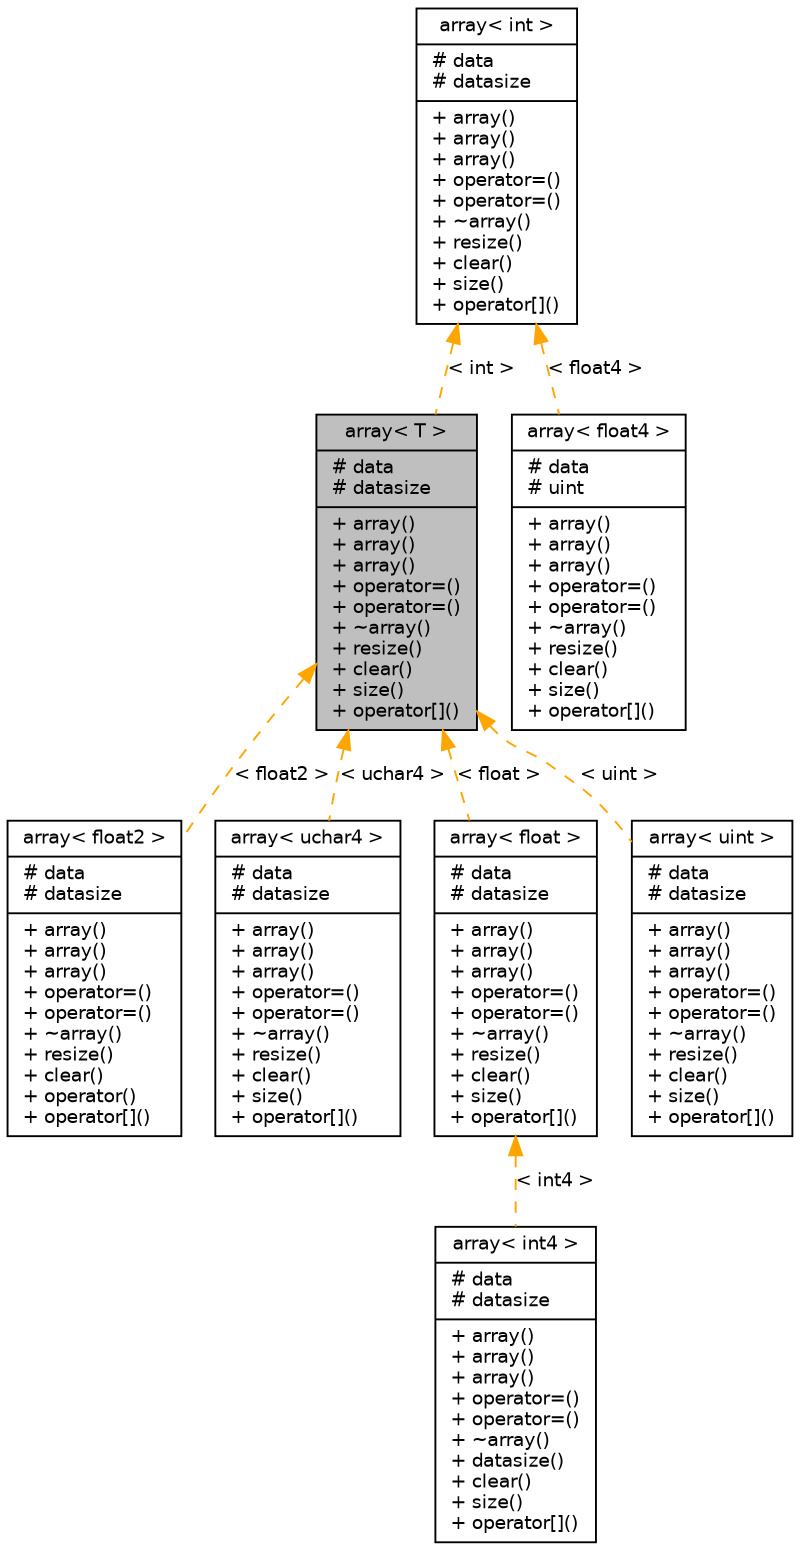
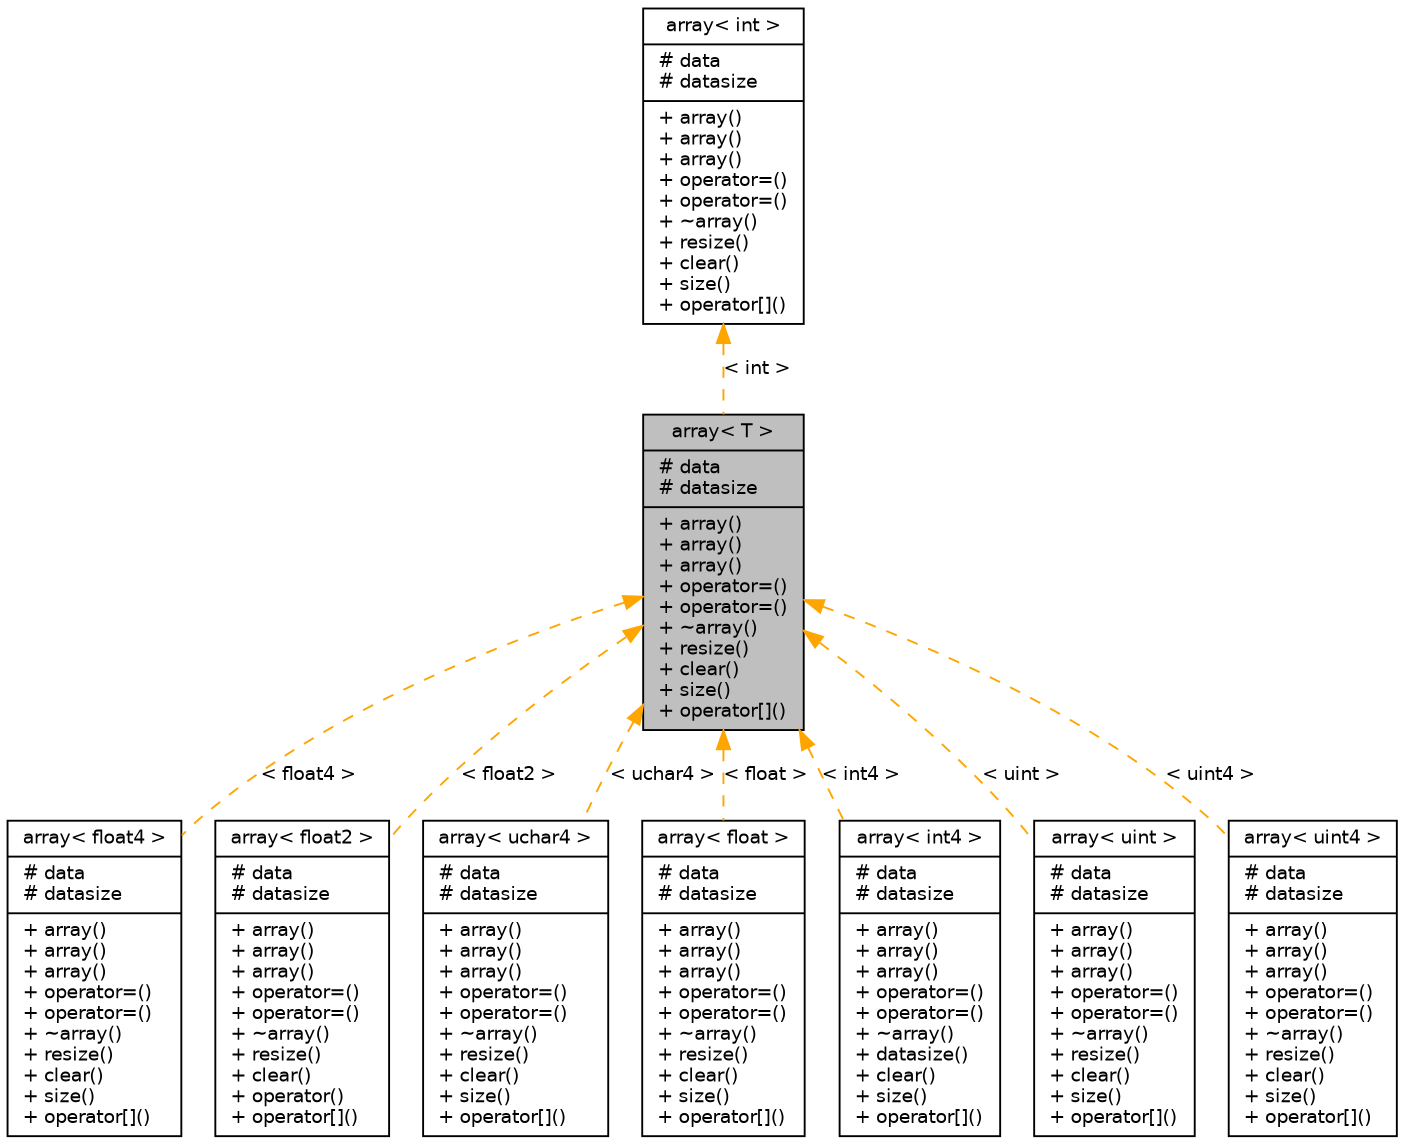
(550, 379) -> (391, 696)
(556, 488) -> (73, 894)
none -> (1313, 978)
(516, 1191) -> (826, 784)
